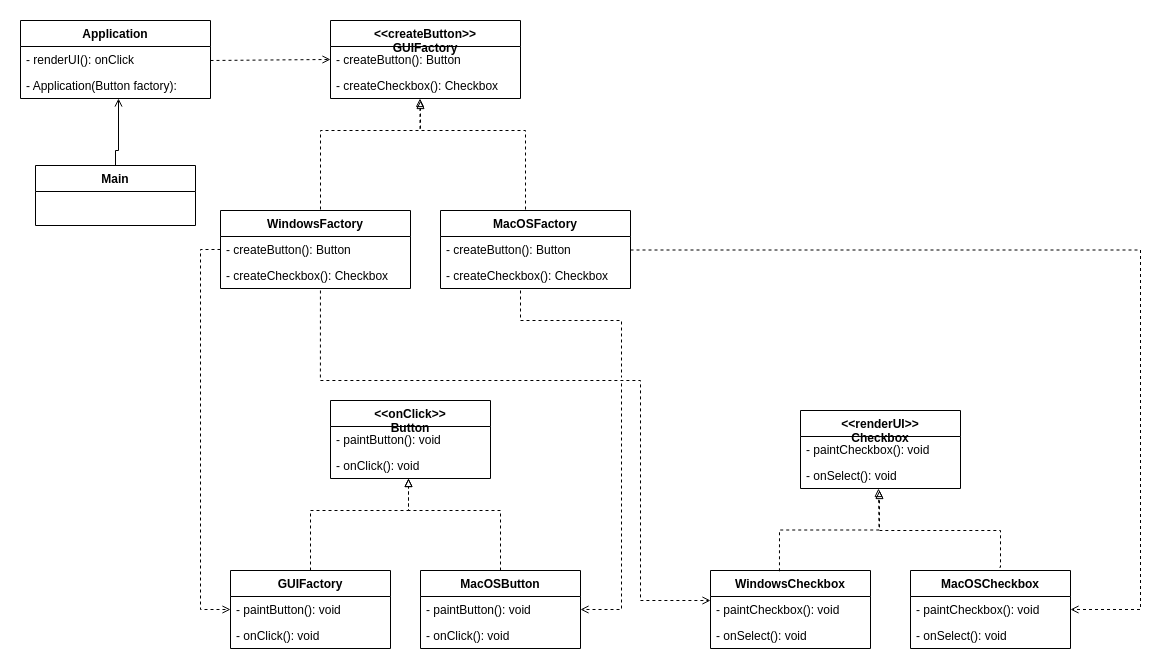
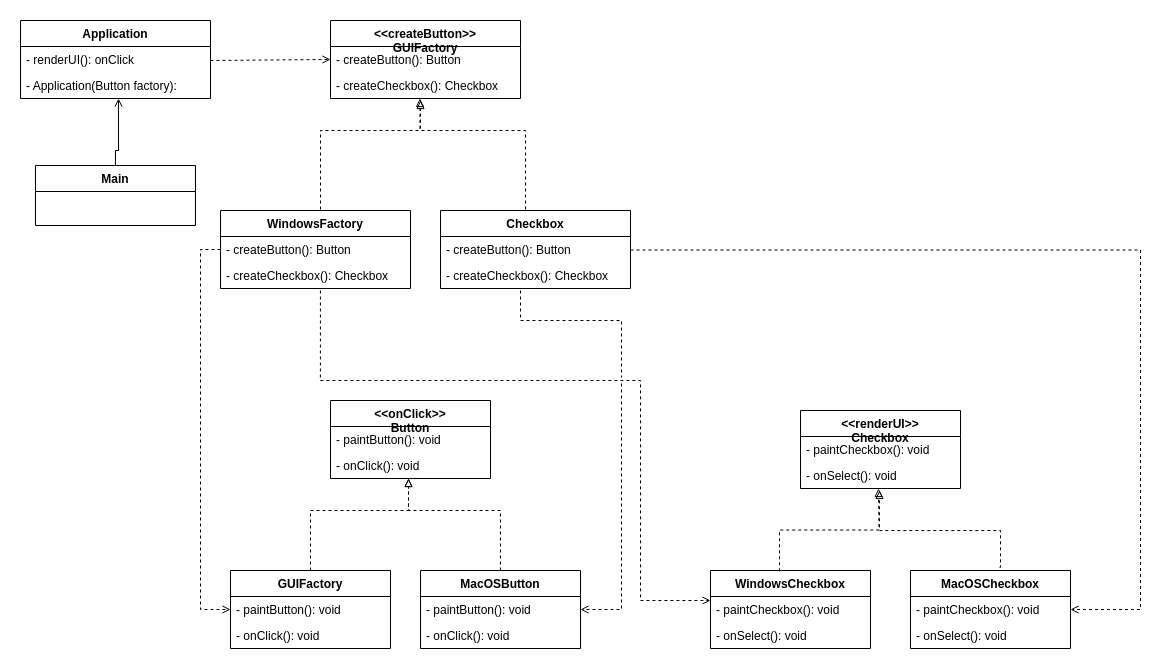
(536, 225) -> (536, 225)
